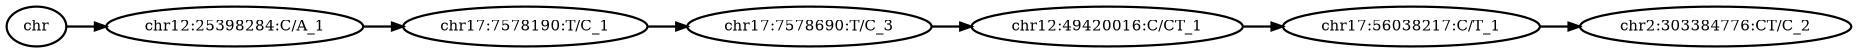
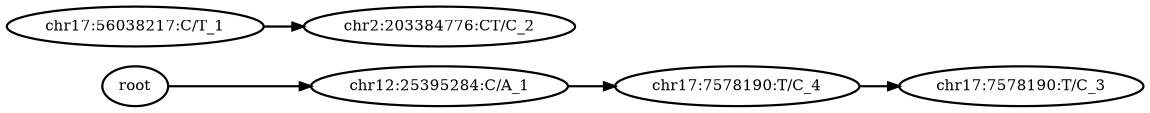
(36, 27) -> (135, 86)
(235, 27) -> (439, 86)
(525, 27) -> (737, 86)
(809, 27) -> (1021, 86)
(1107, 27) -> none
(1716, 27) -> (439, 27)
